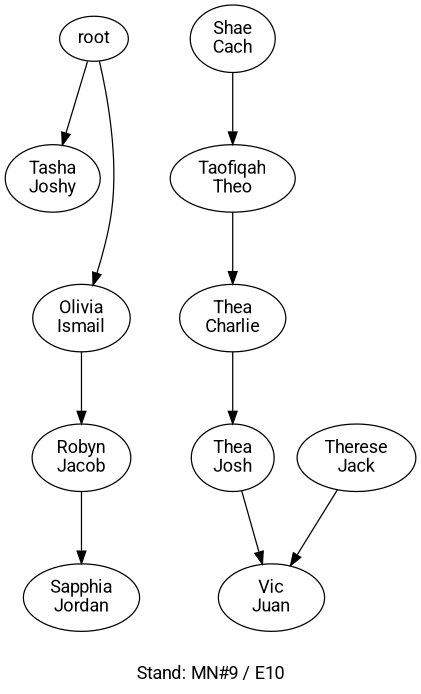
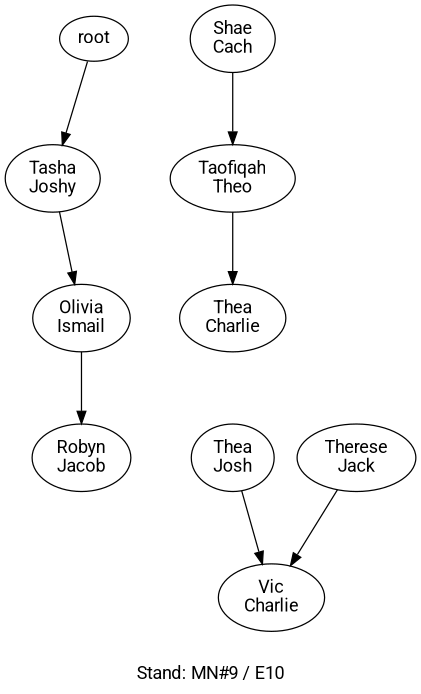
(114, 167) -> (66, 242)
(233, 381) -> none
(81, 598) -> none
(271, 598) -> (271, 598)
